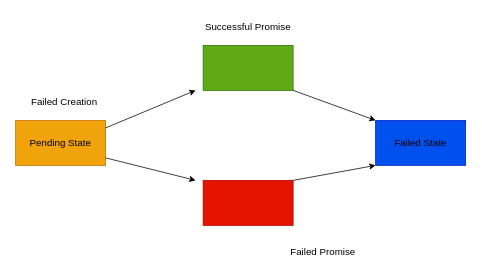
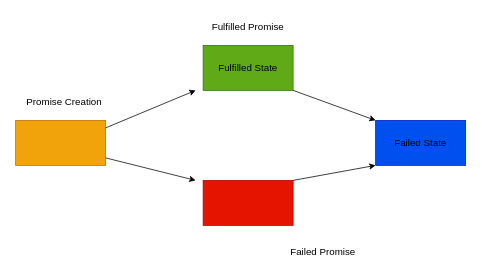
(248, 27) -> (248, 27)
none -> (248, 68)
(64, 102) -> (64, 102)
(60, 143) -> none
